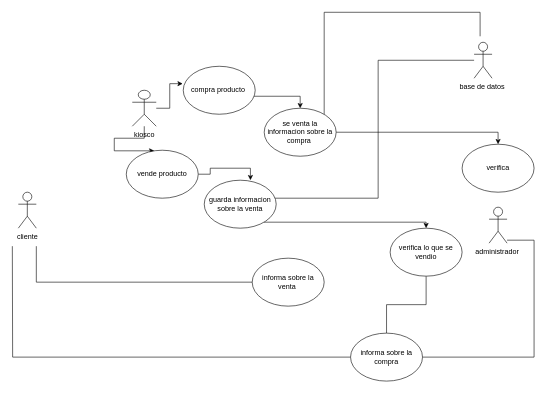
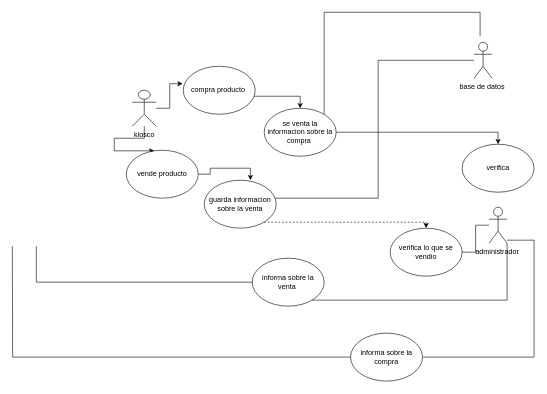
(27, 210) -> none
(346, 222) -> (346, 222)
none -> (437, 300)
(407, 305) -> (476, 239)
